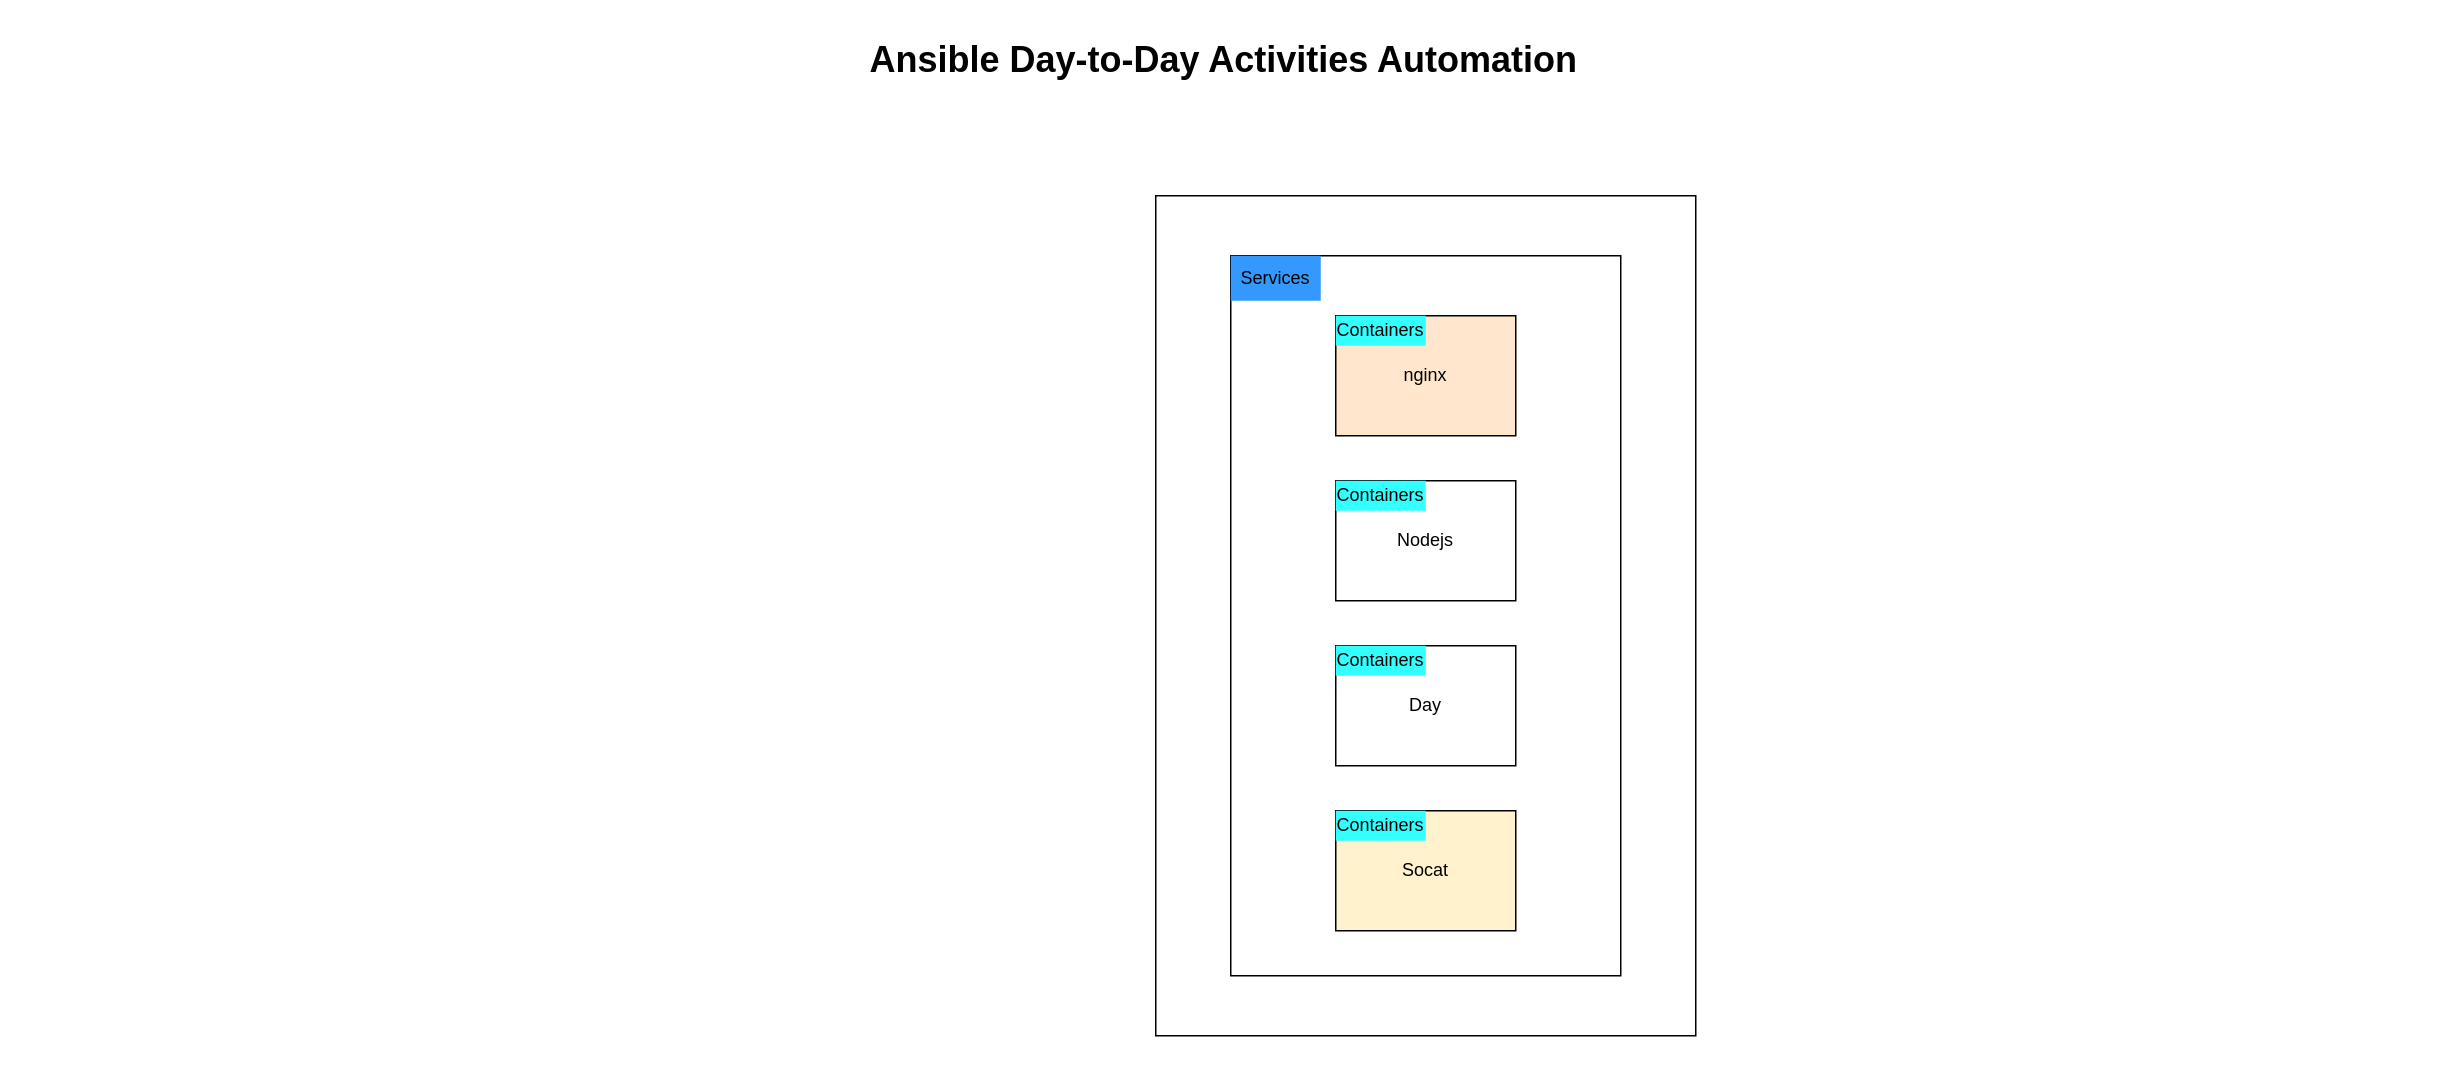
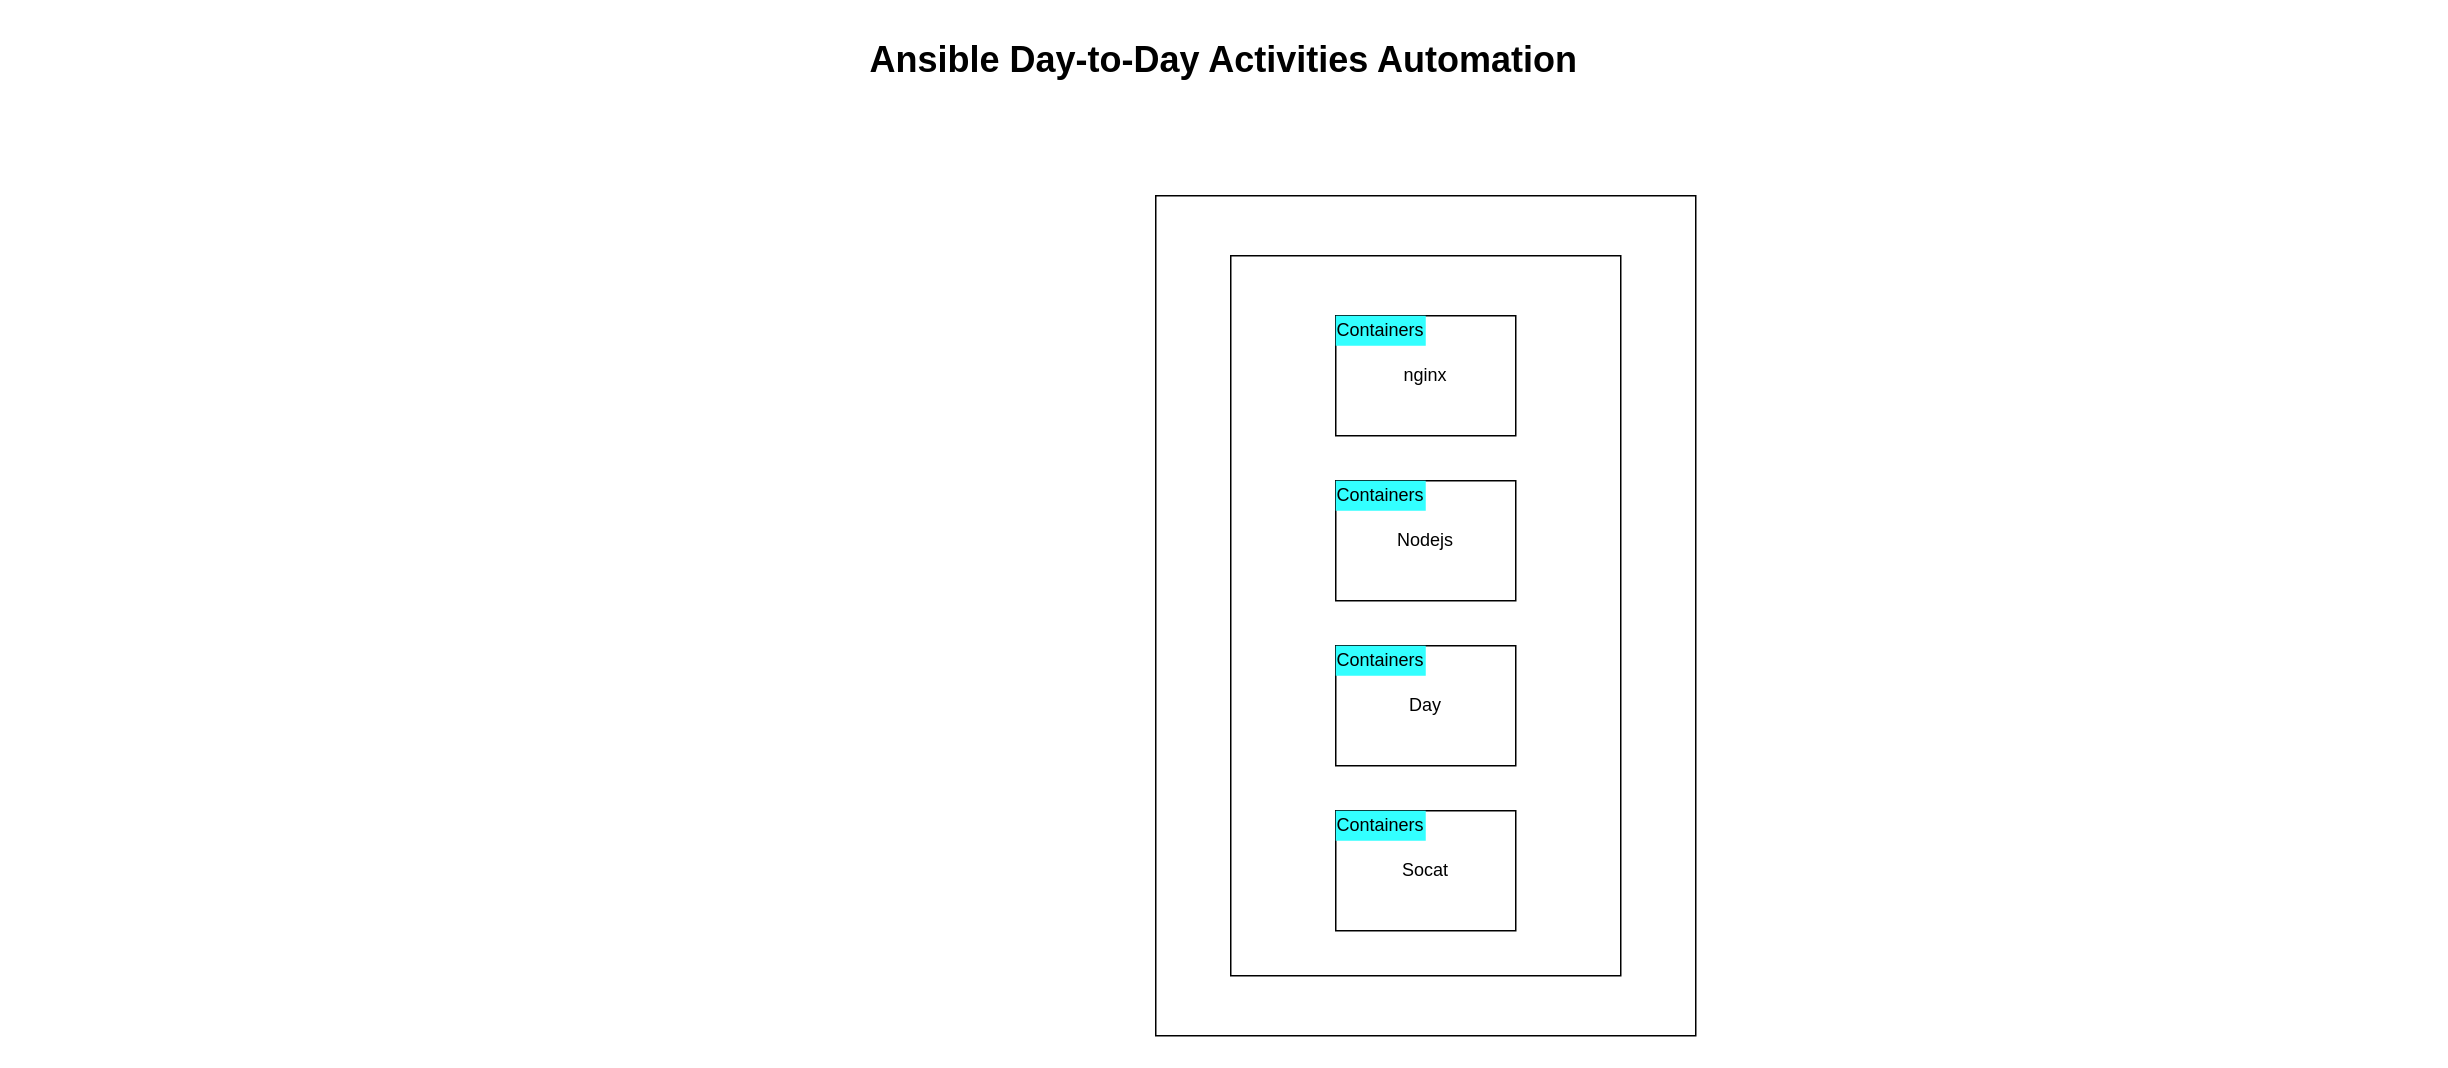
(1276, 278) -> none
(1426, 376) -> (1426, 376)
(1426, 871) -> (1426, 871)
